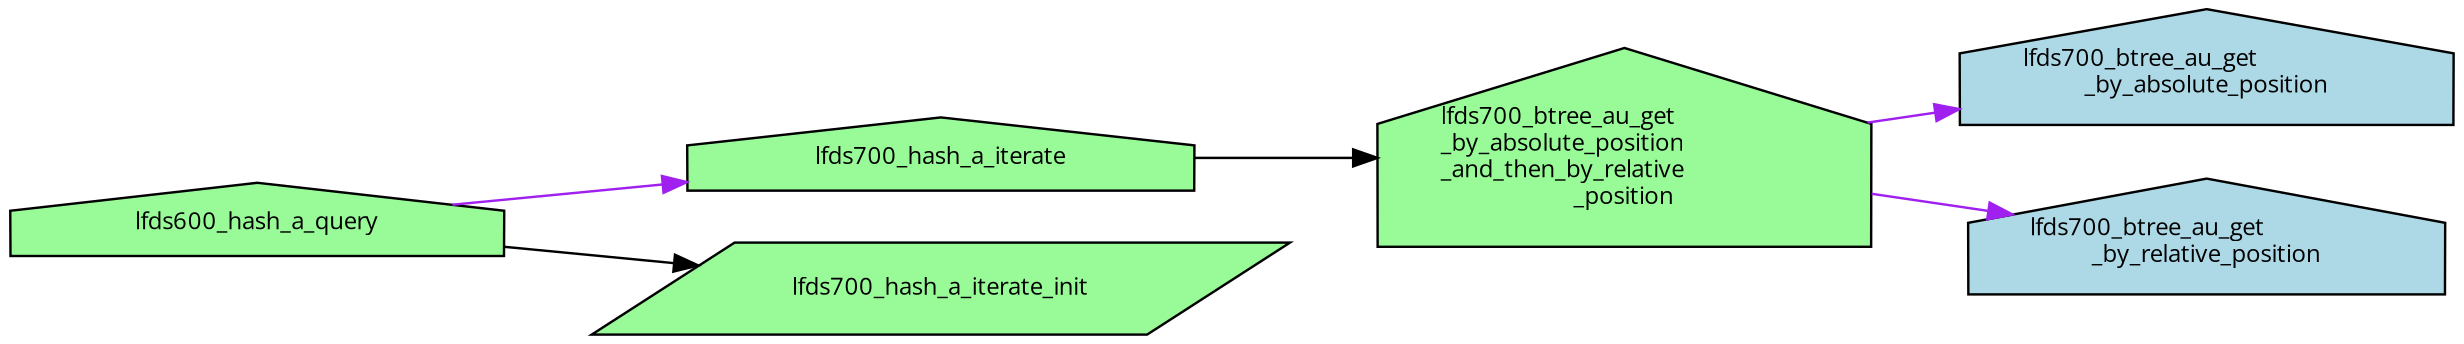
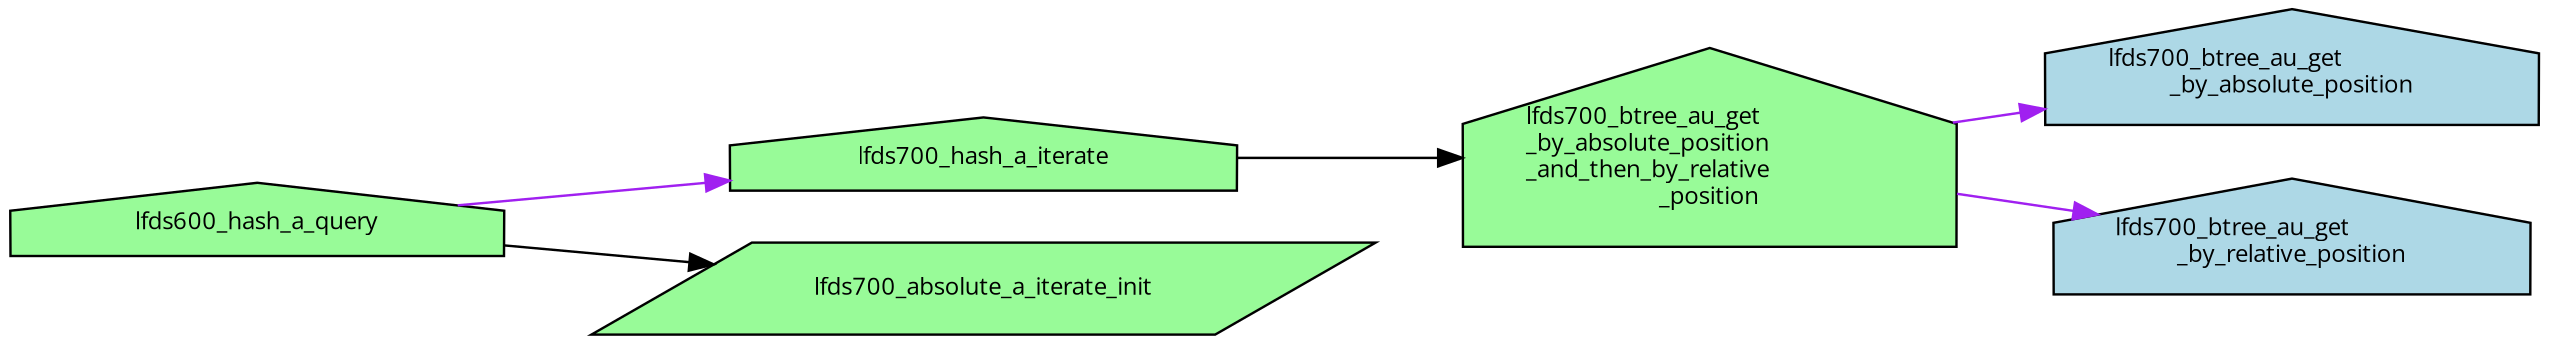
(941, 289) -> (983, 289)
